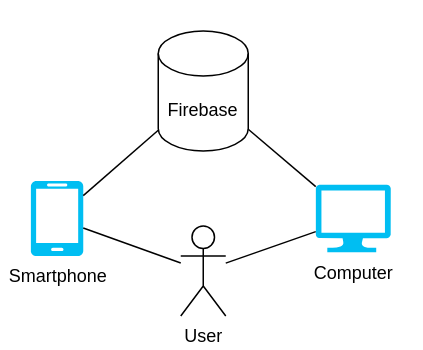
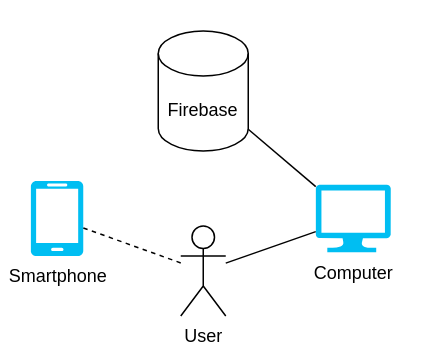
(120, 163) -> none
(132, 245) -> (132, 245)
